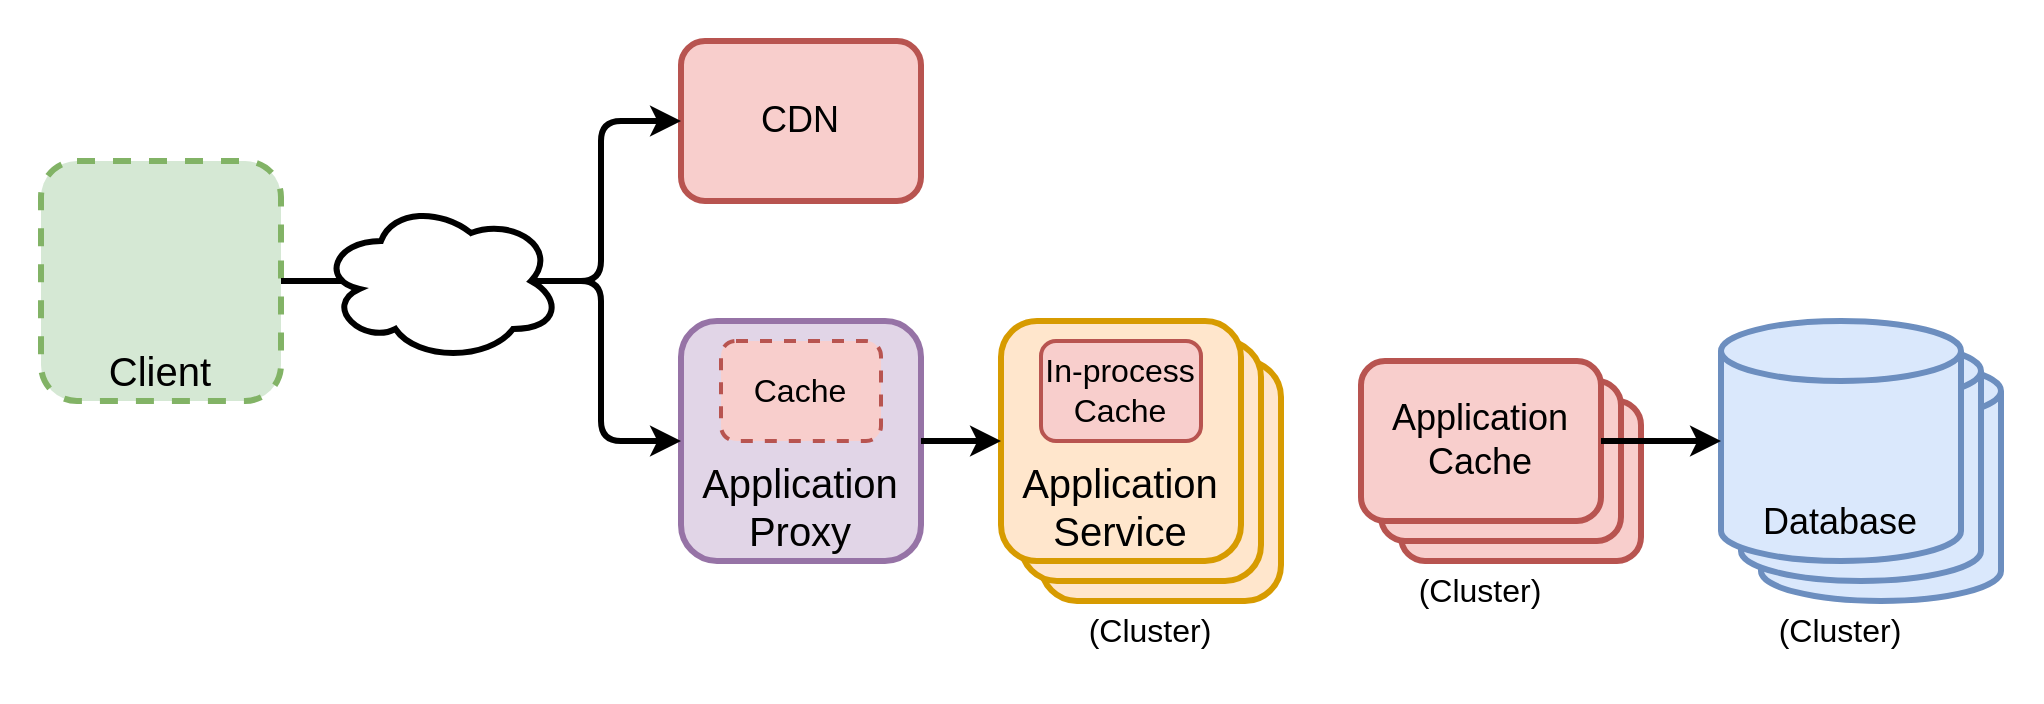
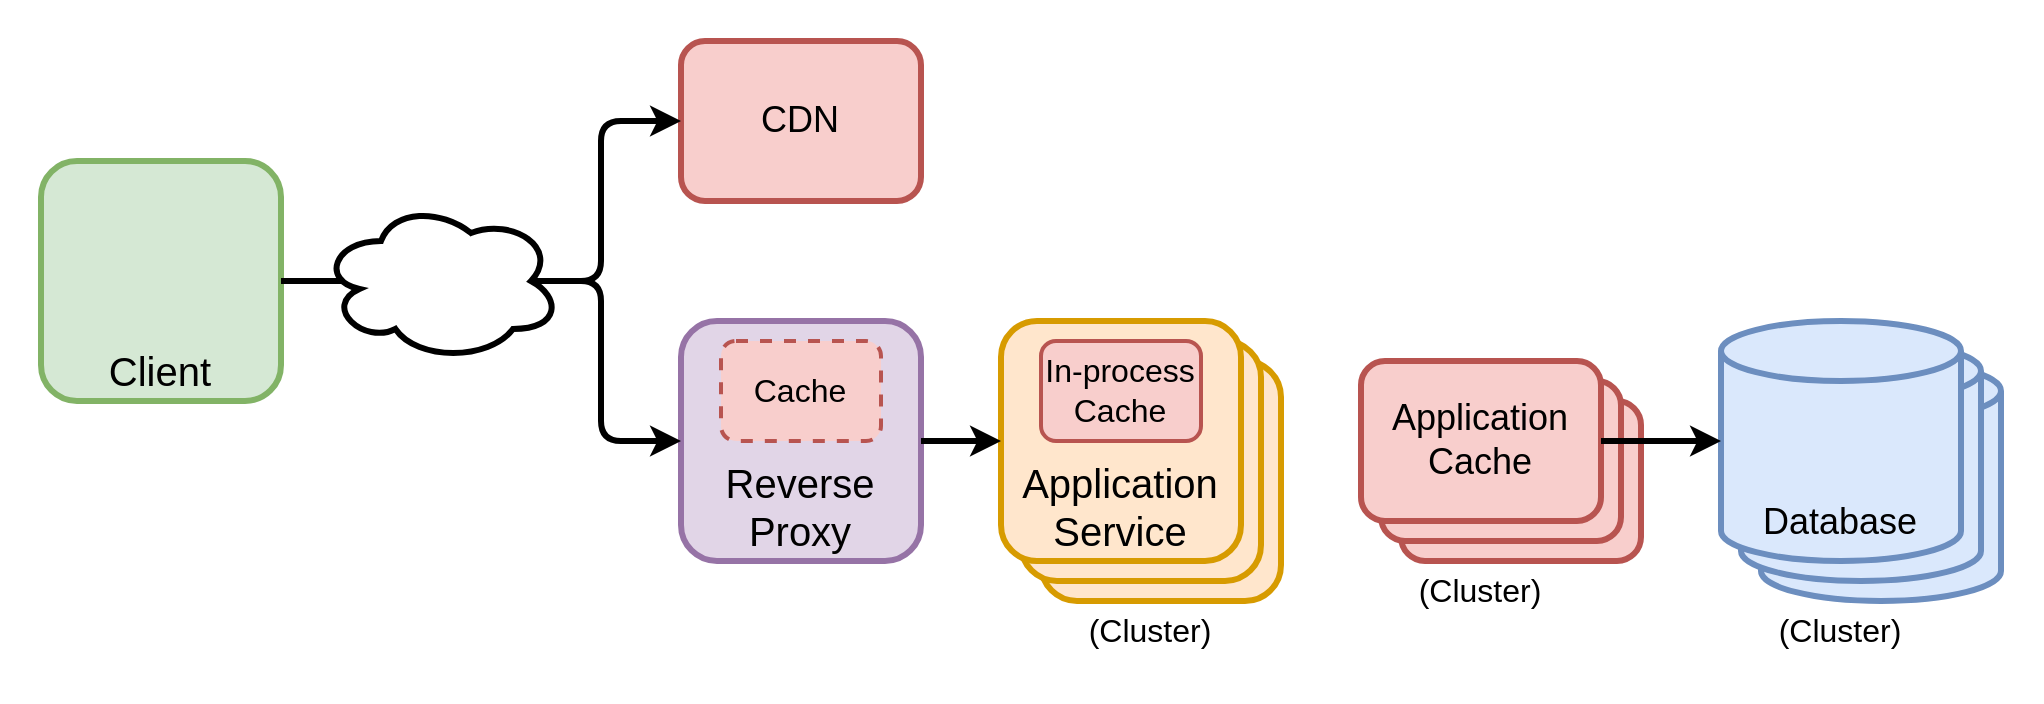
(161, 281) -> (161, 281)
(801, 541) -> (801, 541)
